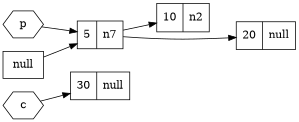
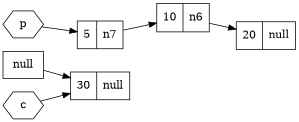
(196, 17) -> (196, 17)
(176, 39) -> (219, 25)
(57, 52) -> (53, 73)
